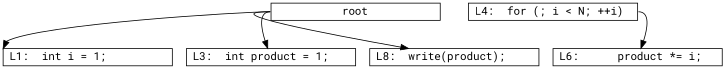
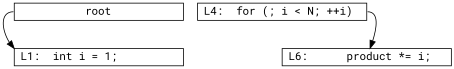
(271, 57) -> none
(454, 57) -> none
